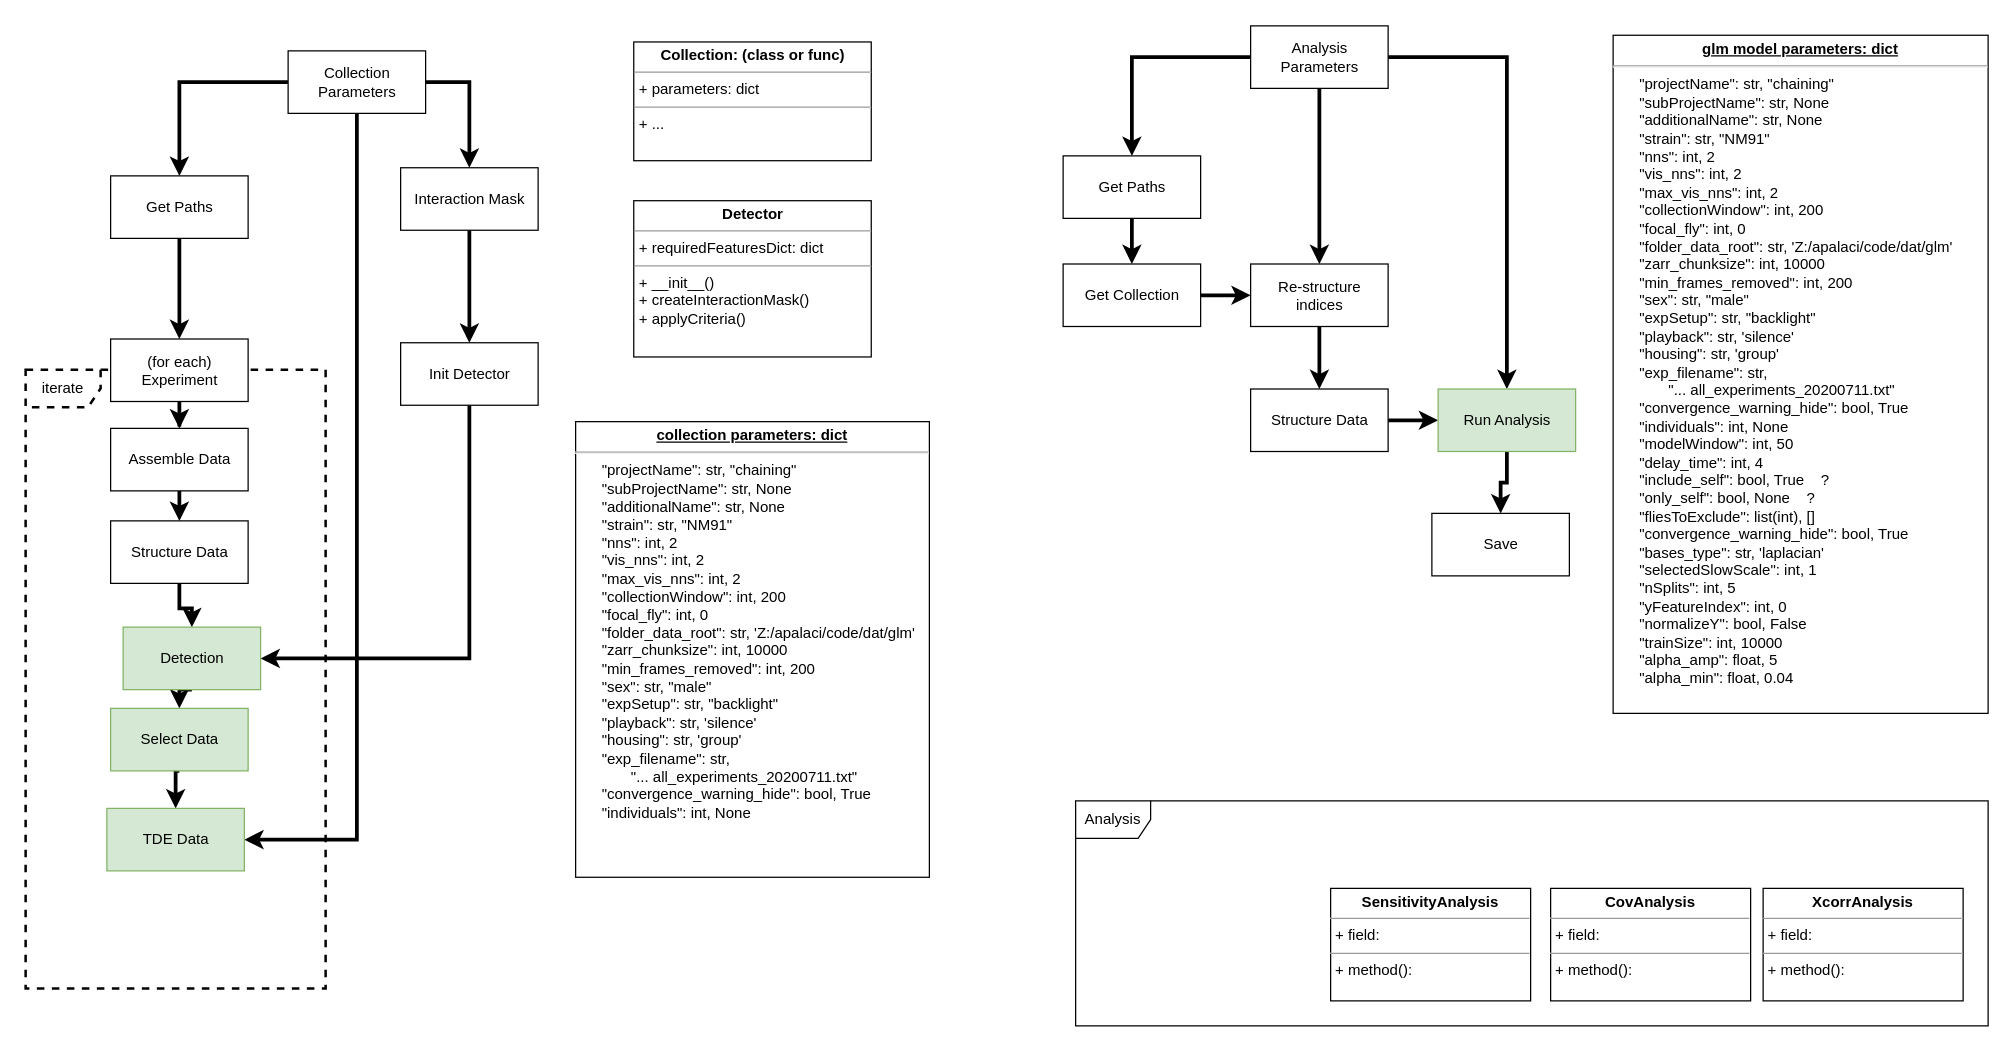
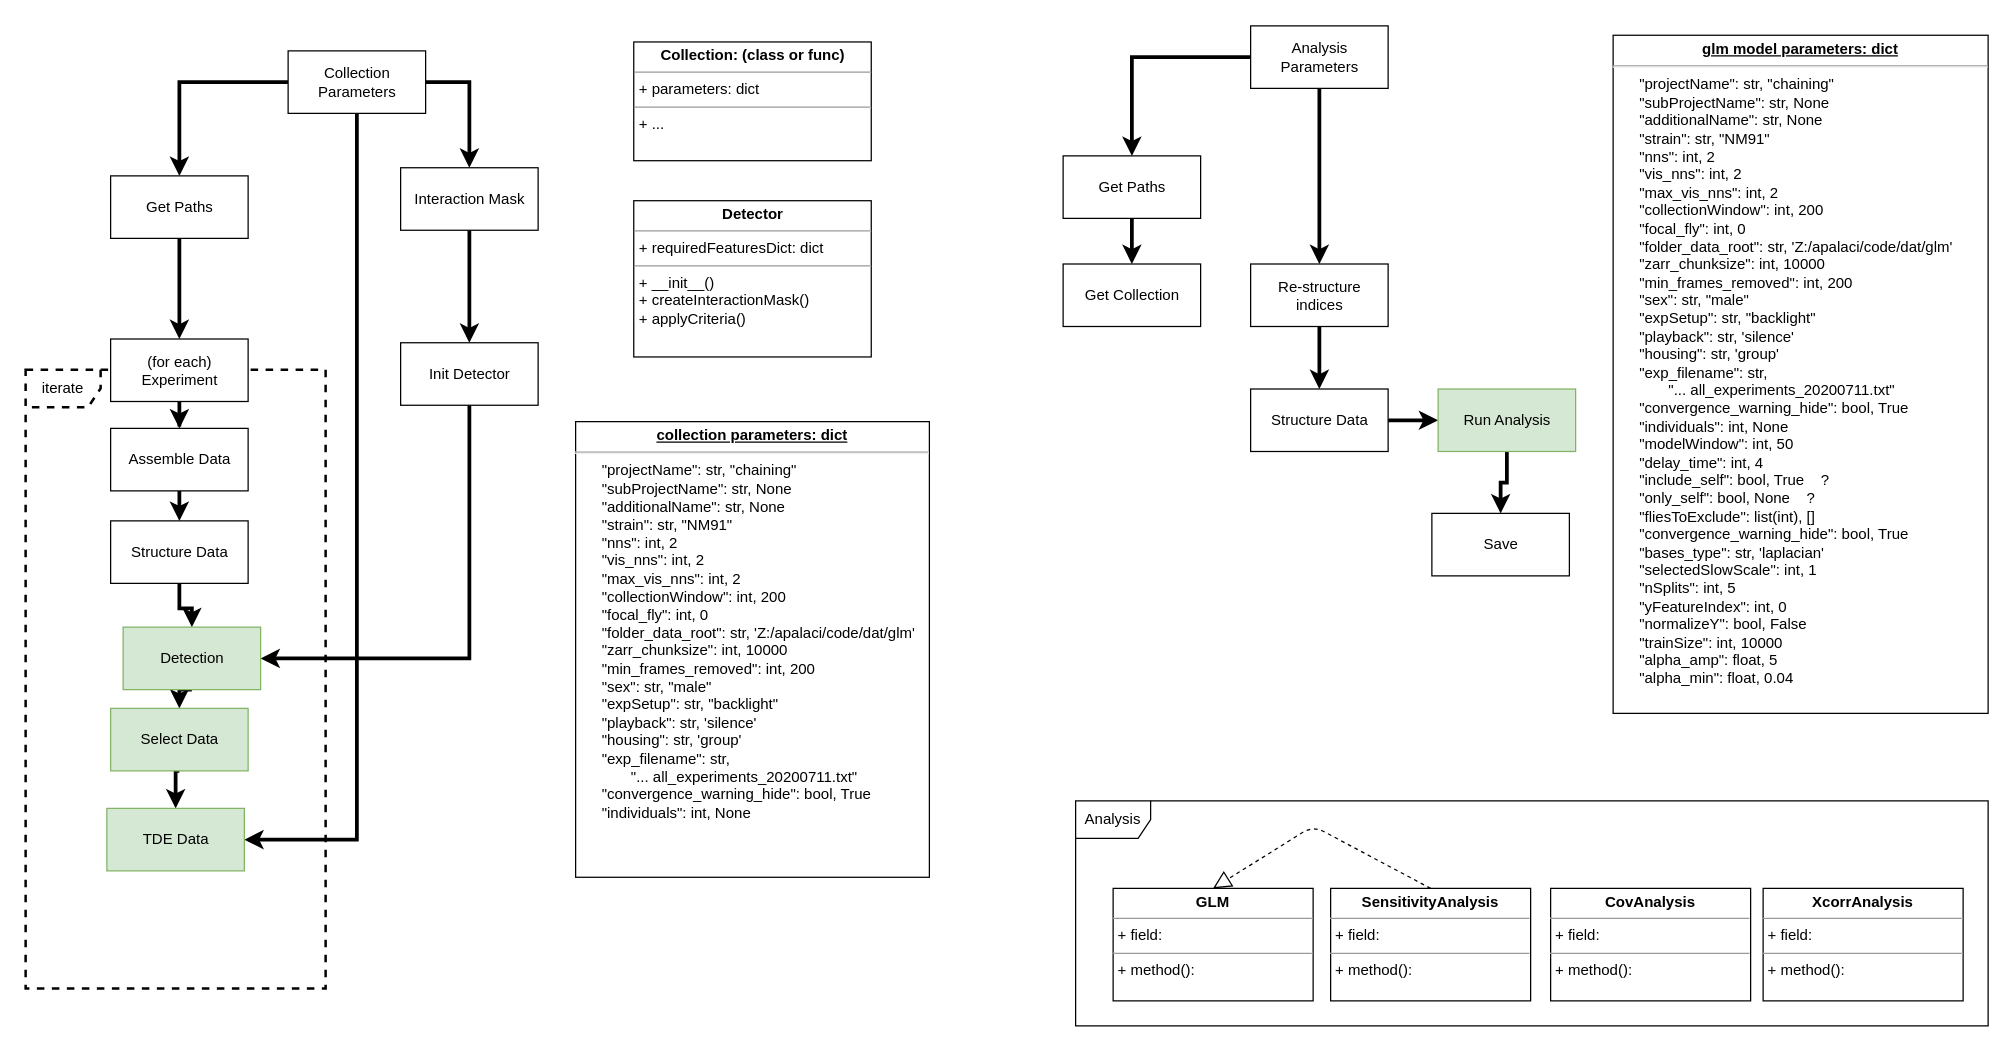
(1507, 157) -> none
(1219, 295) -> none
none -> (1330, 835)
none -> (1213, 944)
